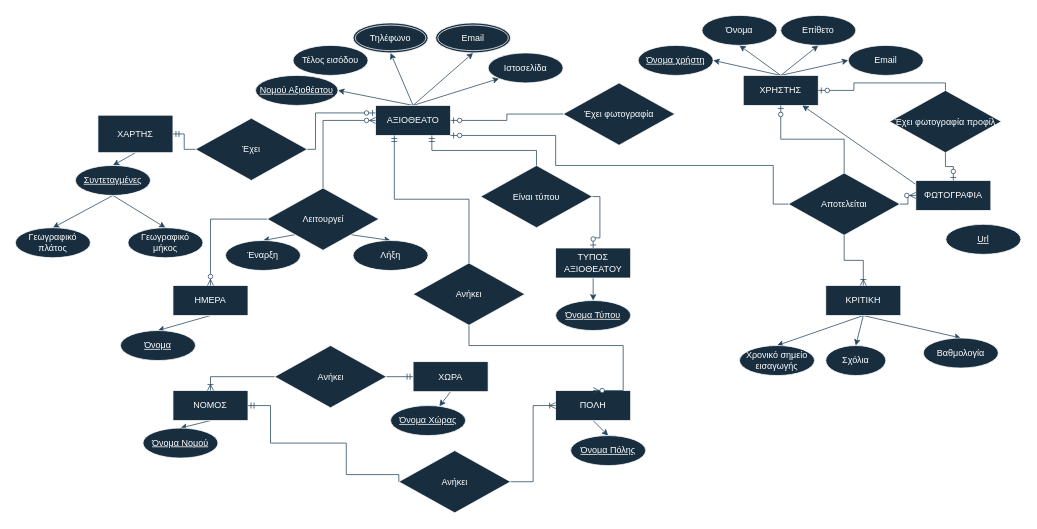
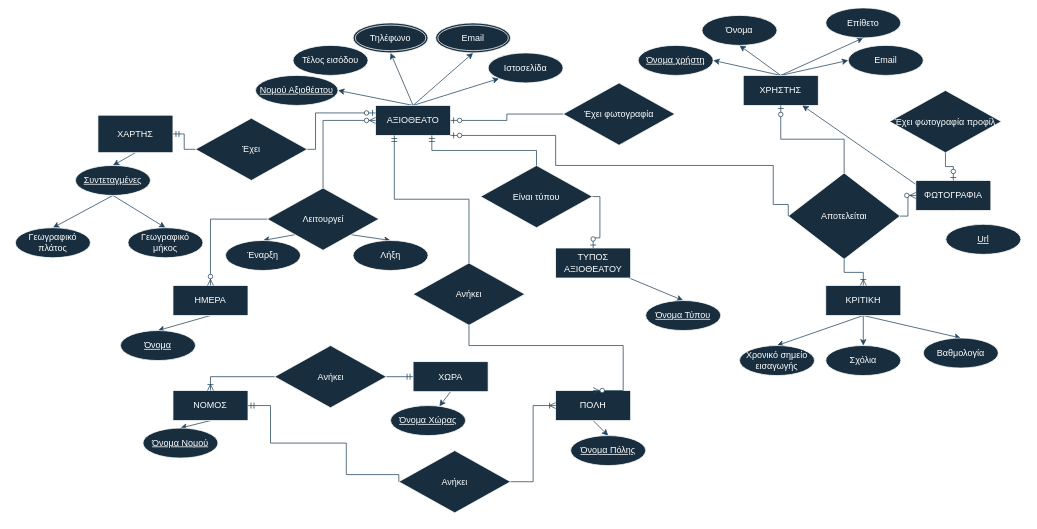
(818, 30) -> (863, 23)
(882, 83) -> none
(844, 204) -> (844, 216)
(593, 315) -> (683, 315)
(855, 360) -> (863, 360)
